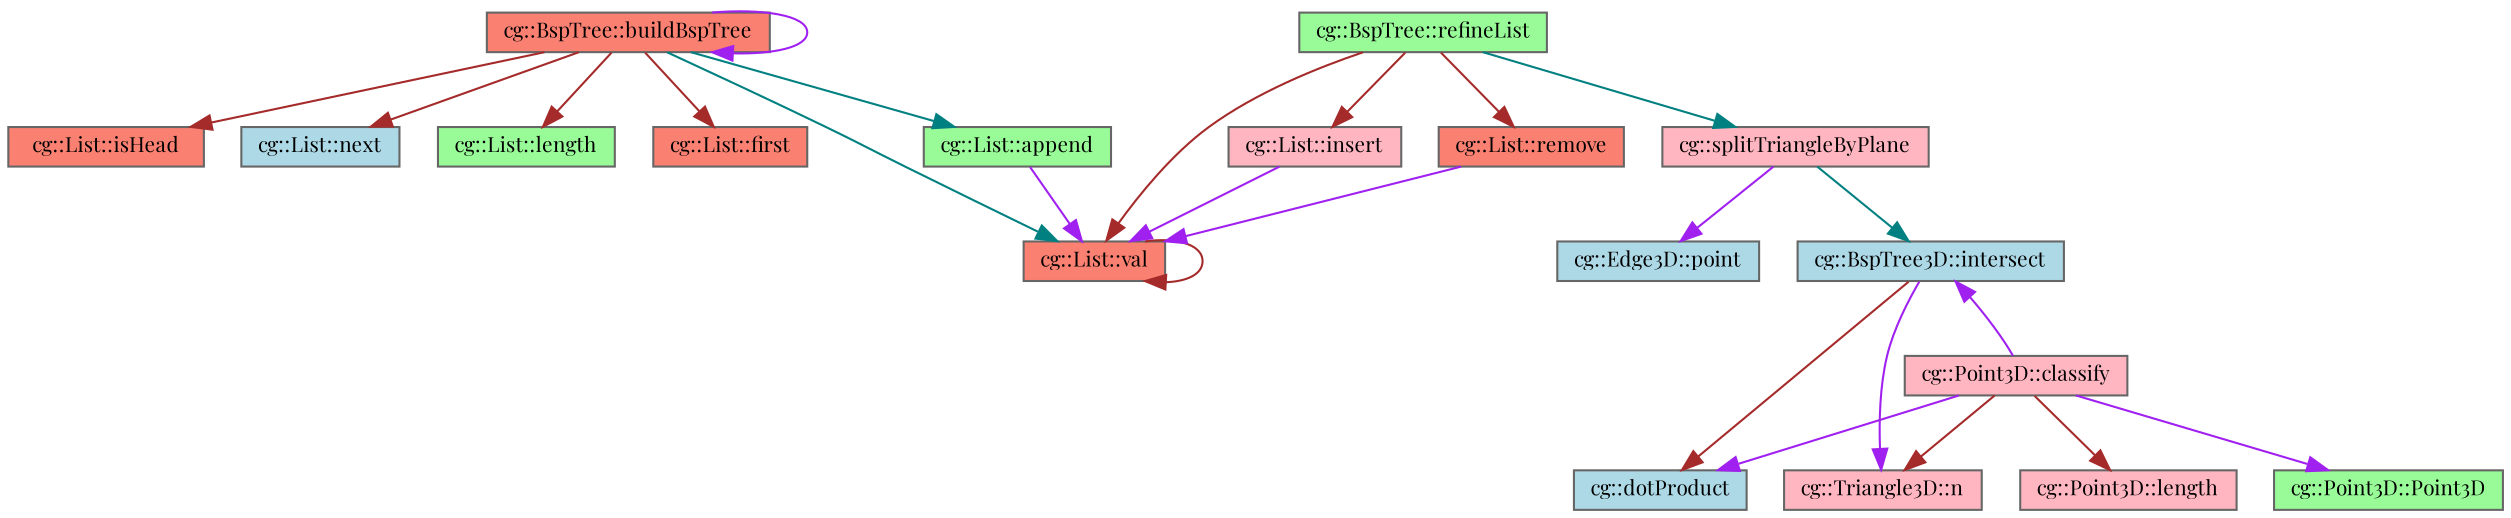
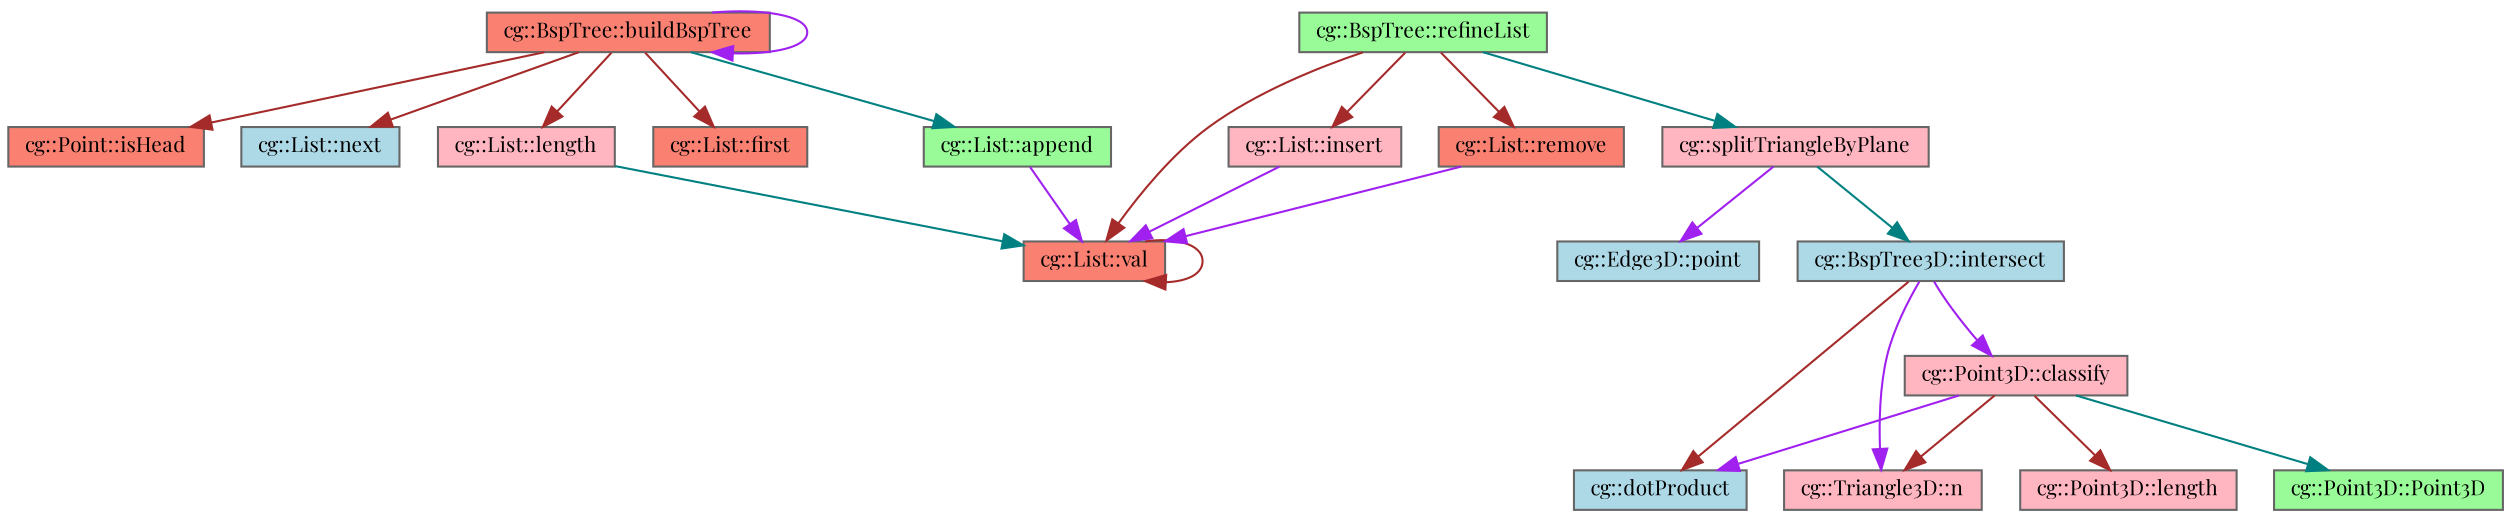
(853, 140) -> (809, 204)
(106, 147) -> (106, 147)
(526, 147) -> (526, 147)
(1993, 325) -> (1954, 312)
(2192, 430) -> (2192, 430)
